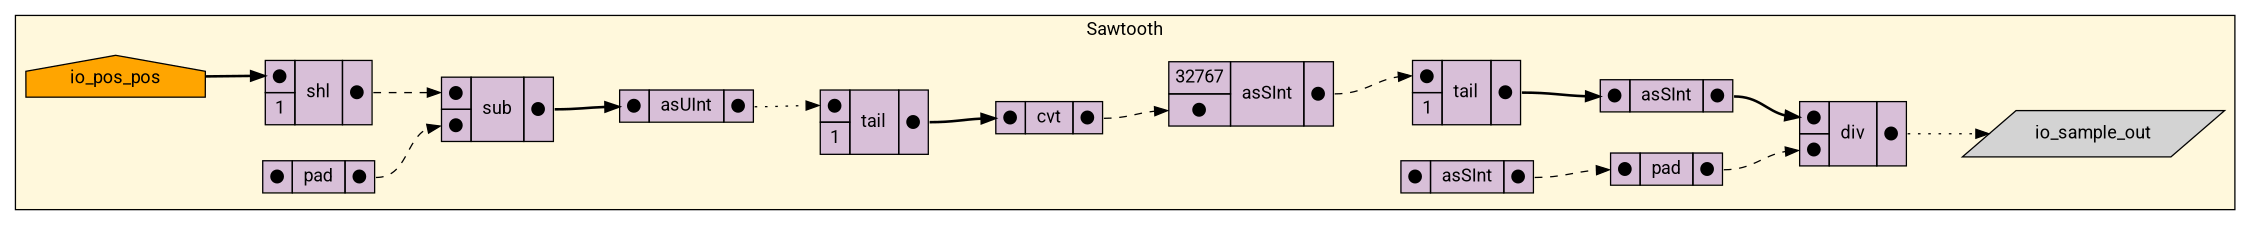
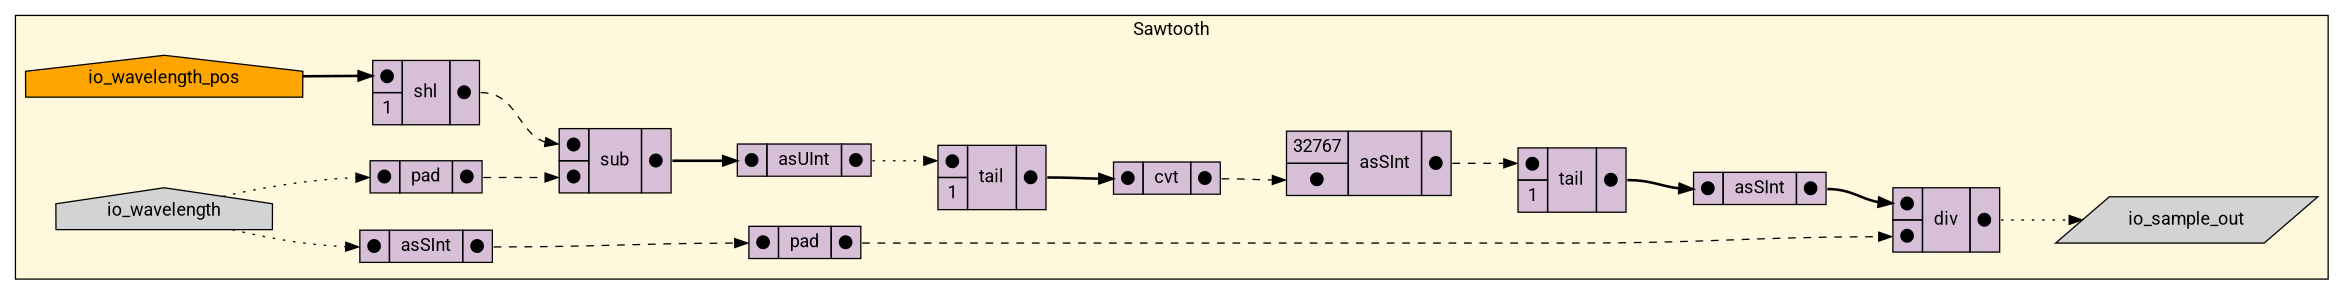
(116, 78) -> (164, 78)
none -> (164, 211)
